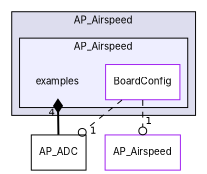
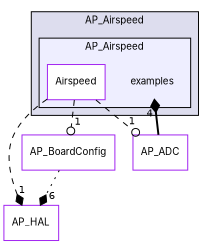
(143, 82) -> (76, 82)
(59, 153) -> (160, 153)
(143, 153) -> (68, 153)
none -> (31, 223)
